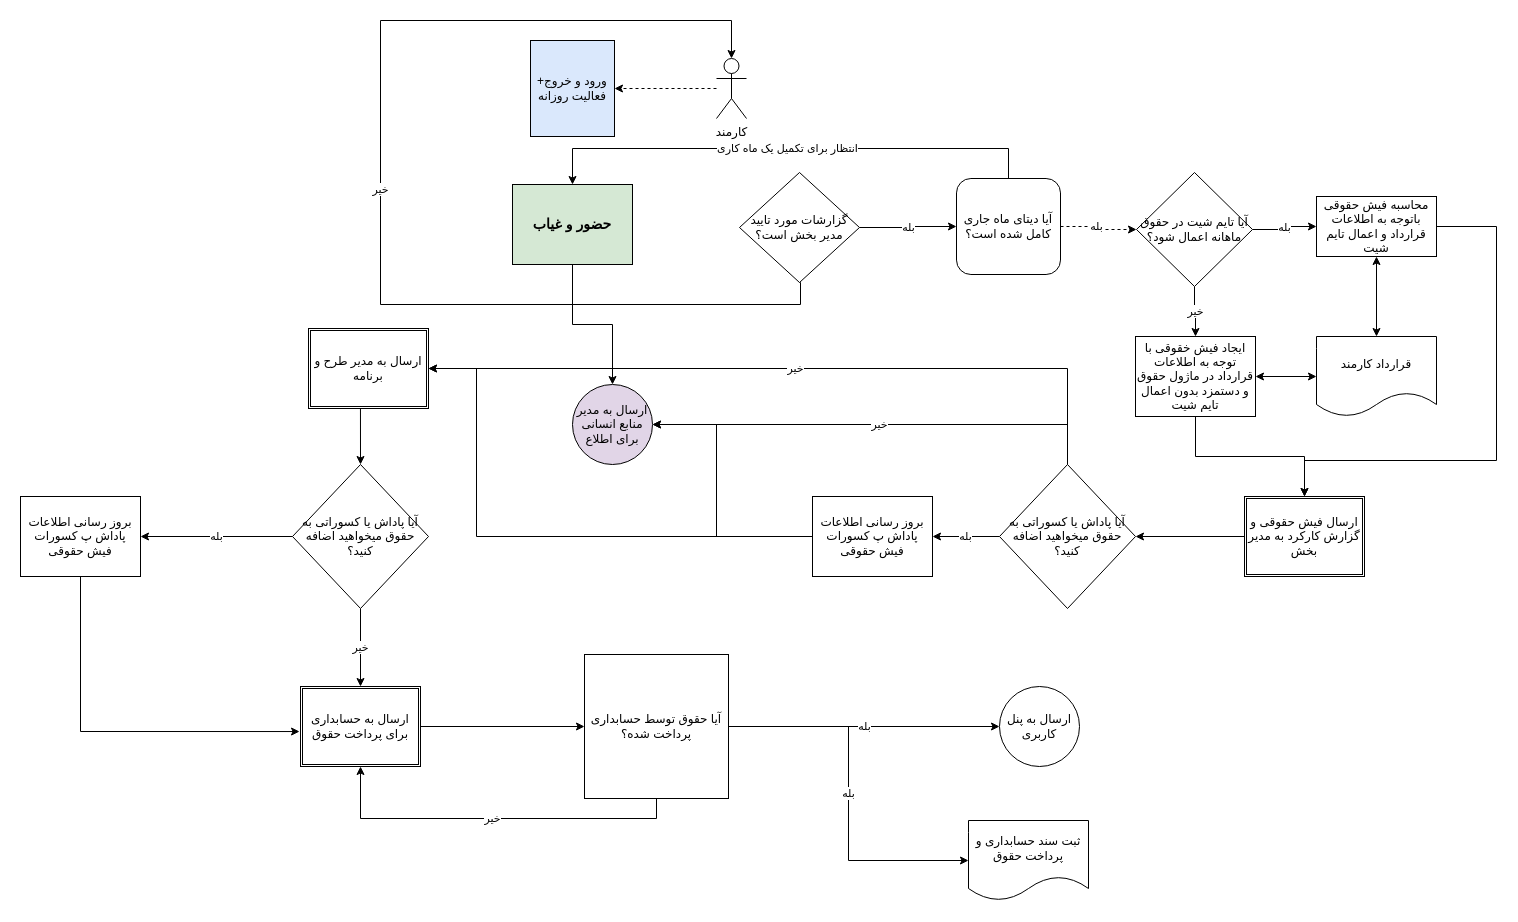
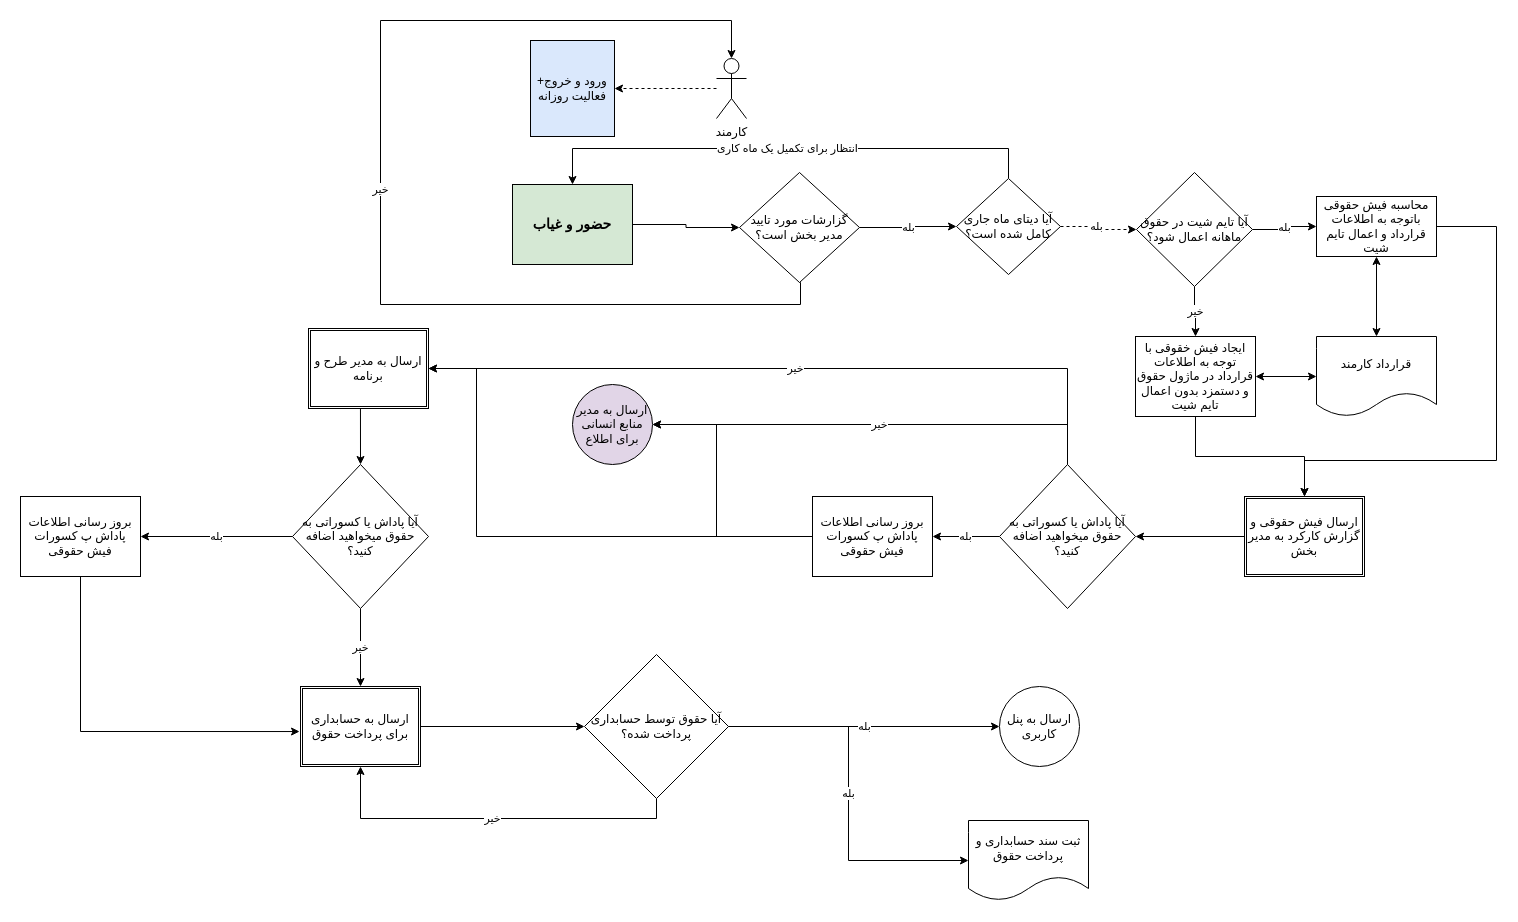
(1009, 227) -> (1009, 227)
(589, 325) -> (684, 225)
(657, 727) -> (657, 727)
